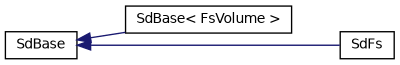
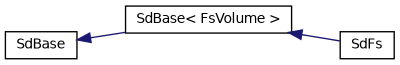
(215, 45) -> (321, 38)
